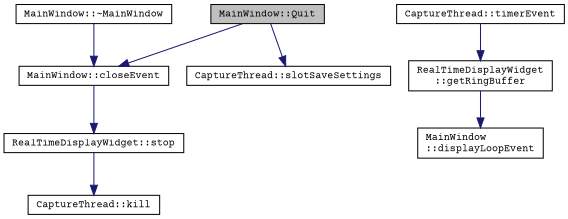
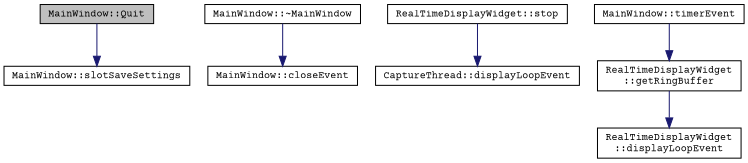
(480, 14) -> (669, 14)
(186, 43) -> none
(289, 76) -> (97, 76)
(94, 104) -> none
(480, 143) -> (669, 143)
(94, 205) -> (477, 76)
